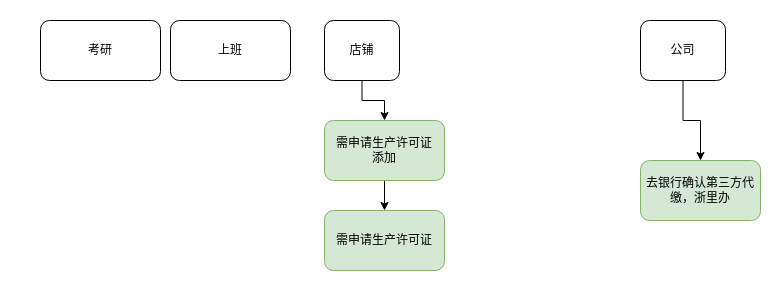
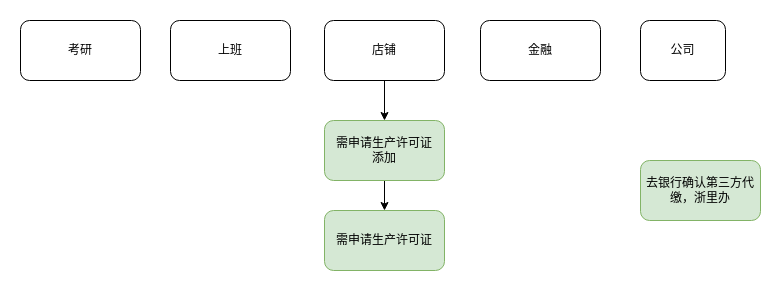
(101, 51) -> (81, 51)
(362, 51) -> (385, 51)
none -> (541, 51)
(688, 121) -> none
